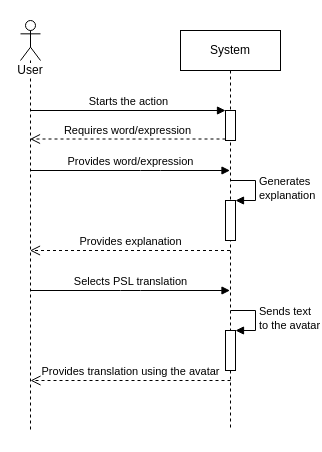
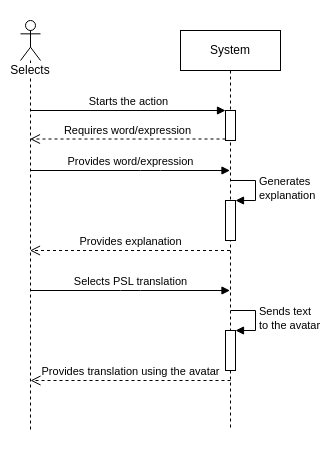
(31, 78) -> (31, 85)
